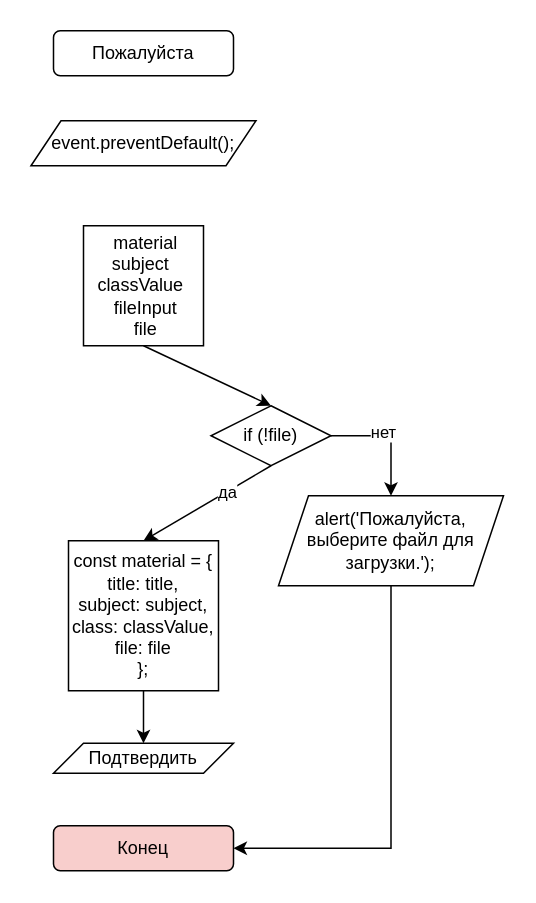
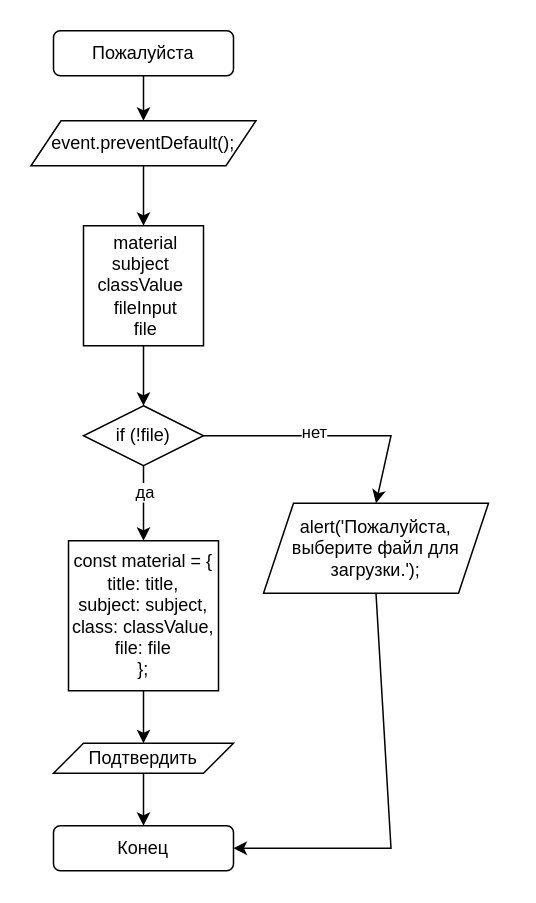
none -> (143, 93)
none -> (143, 191)
(271, 436) -> (143, 436)
(391, 541) -> (376, 548)
none -> (143, 795)
(143, 848) -> (143, 848)
